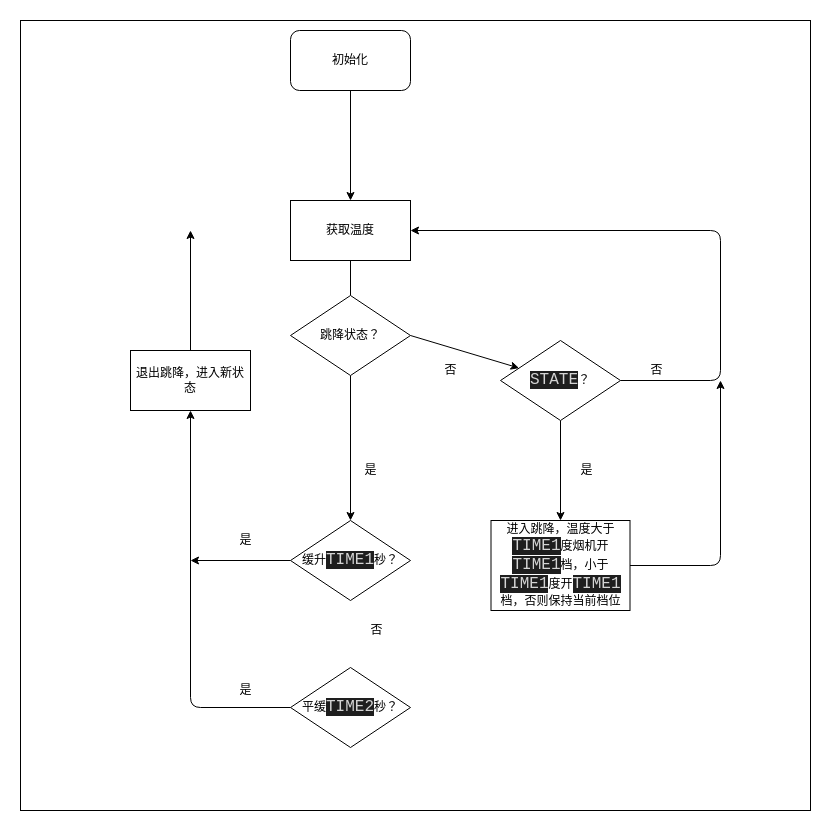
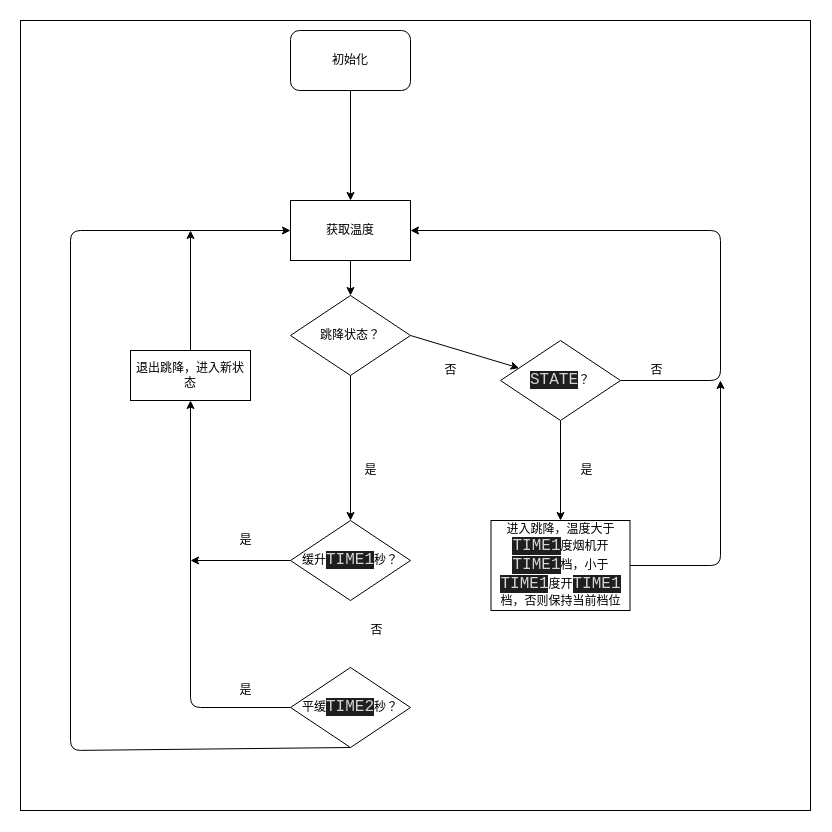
(351, 290) -> (351, 287)
(191, 381) -> (191, 376)
none -> (71, 525)
